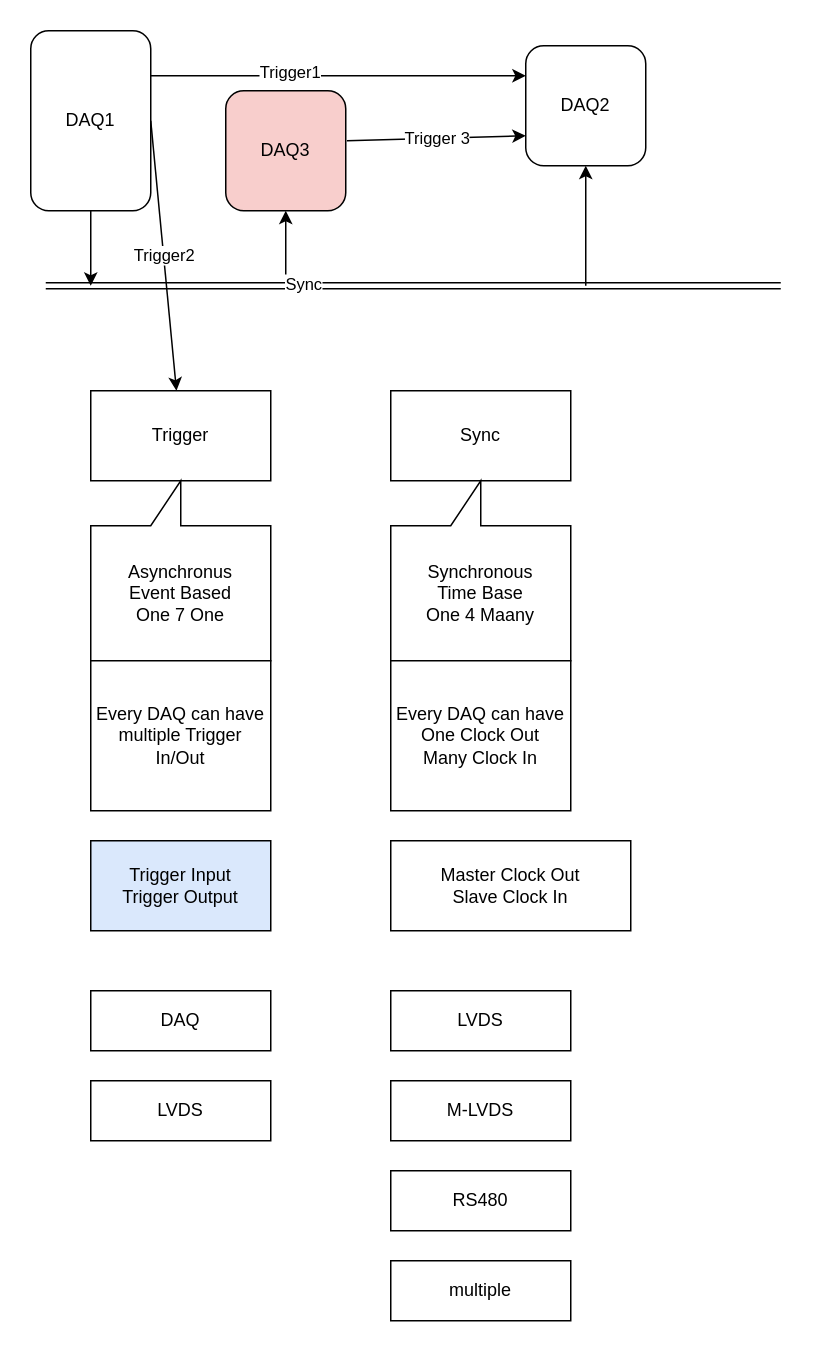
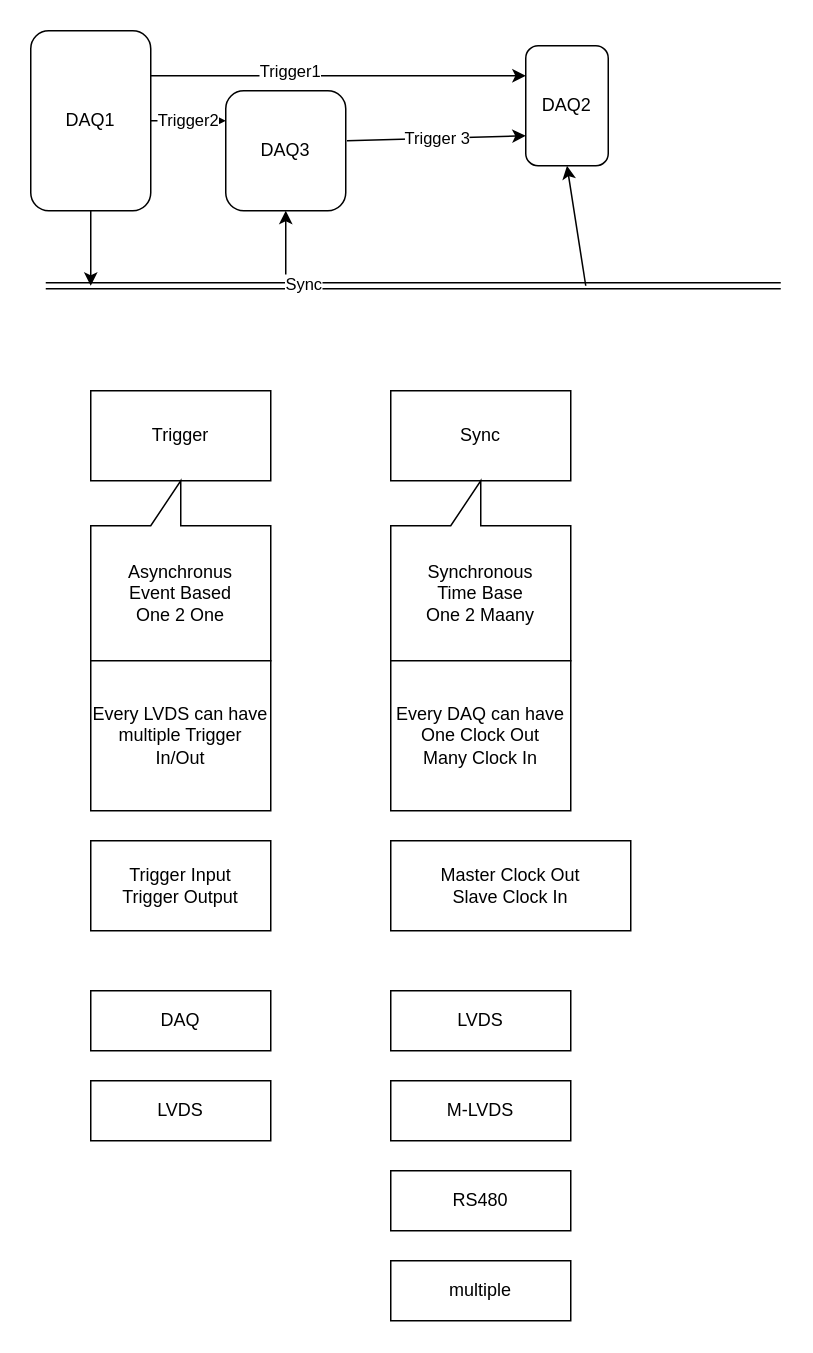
(586, 106) -> (567, 106)
(286, 151) -> (286, 151)
(163, 250) -> (183, 121)
(181, 593) -> (181, 593)
(481, 593) -> (481, 593)
(181, 736) -> (181, 736)
(181, 886) -> (181, 886)
